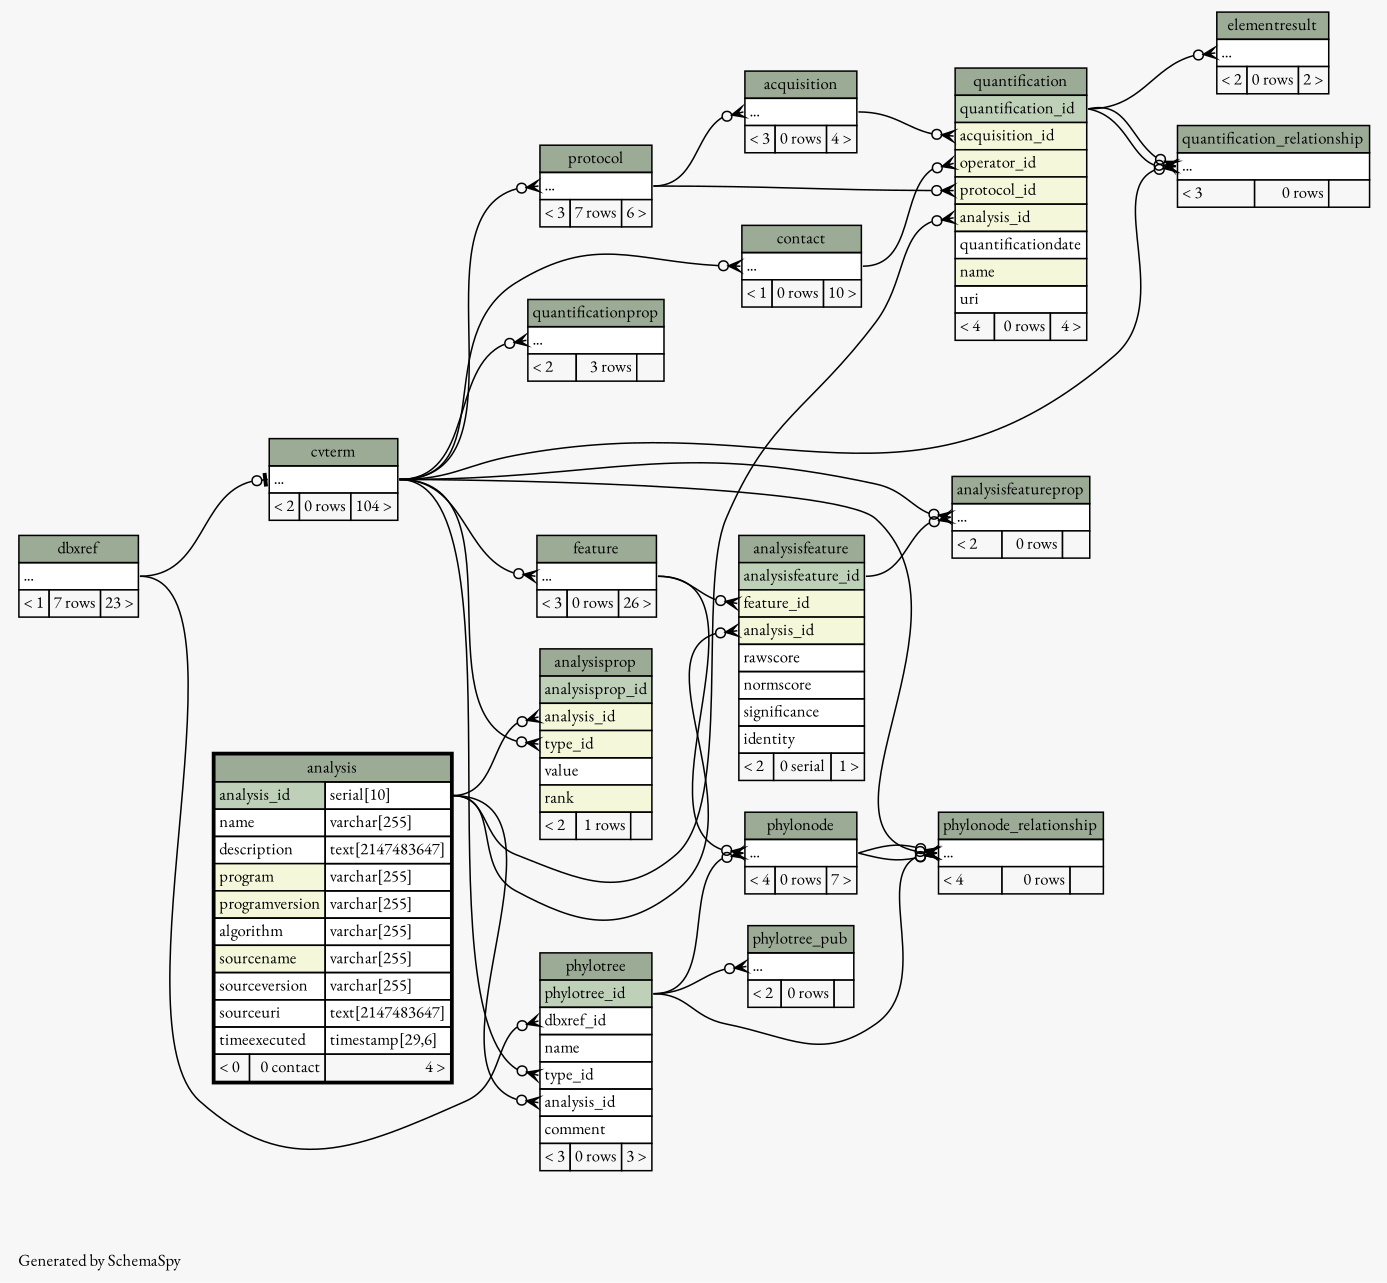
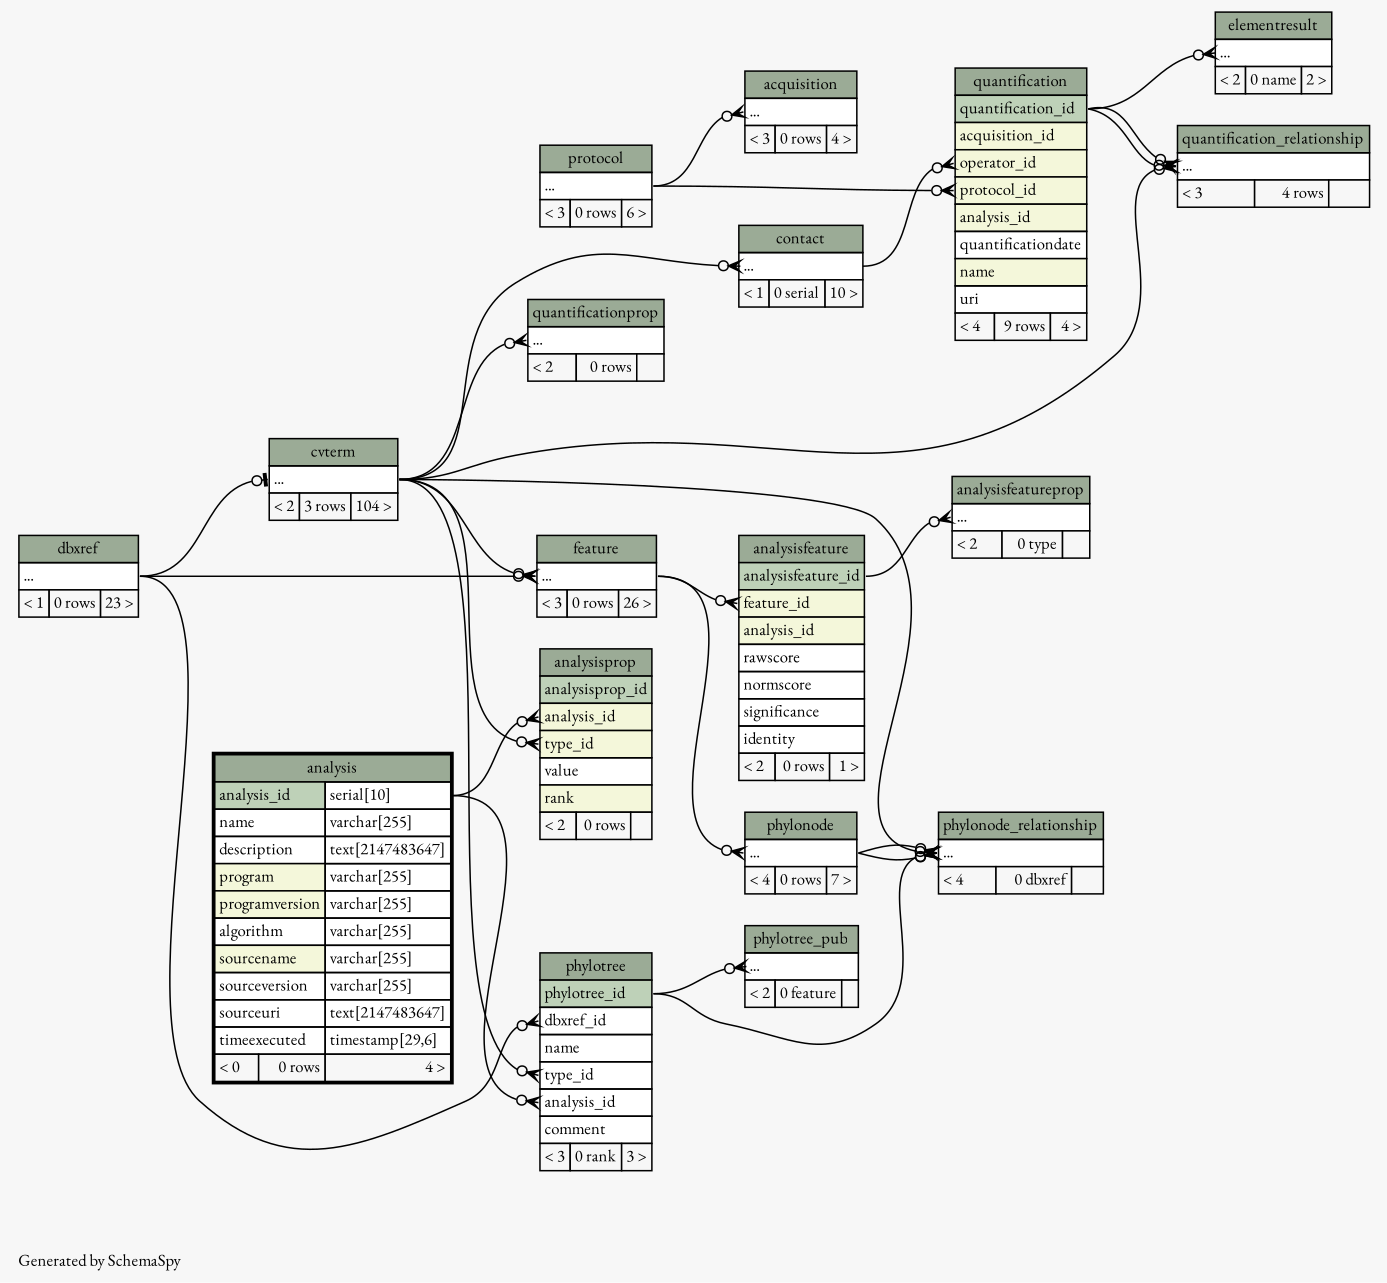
(1273, 79) -> (1274, 79)
(896, 120) -> none
(1303, 193) -> (1303, 193)
(596, 213) -> (596, 213)
(798, 293) -> (797, 293)
(469, 326) -> none
(1025, 326) -> (1025, 326)
(611, 367) -> (611, 367)
(669, 464) -> none
(325, 506) -> (325, 506)
(1037, 544) -> (1038, 544)
(716, 565) -> none
none -> (327, 576)
(75, 603) -> (75, 603)
(803, 766) -> (804, 766)
(605, 825) -> (605, 825)
(1044, 880) -> (1041, 880)
(669, 896) -> none
(697, 935) -> none
(808, 993) -> (808, 993)
(290, 1067) -> (299, 1067)
(596, 1156) -> (596, 1156)
